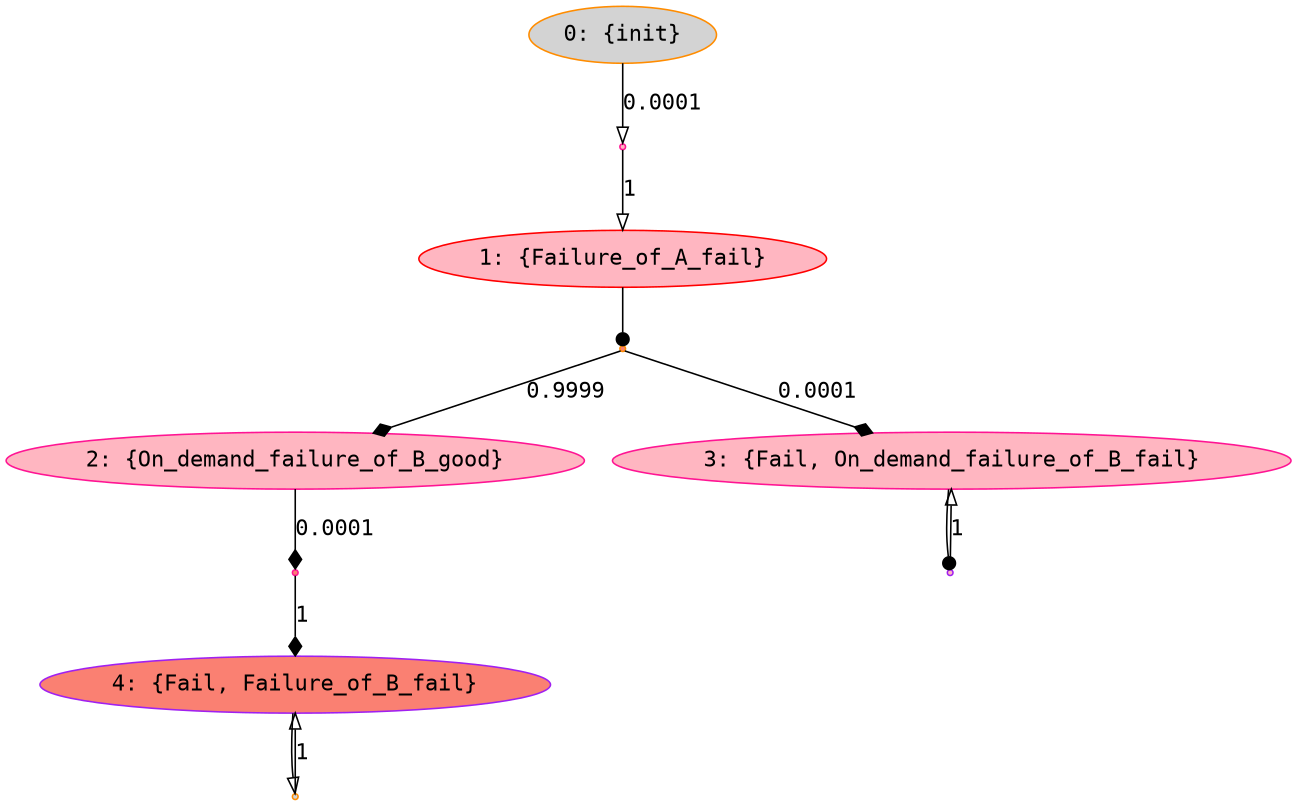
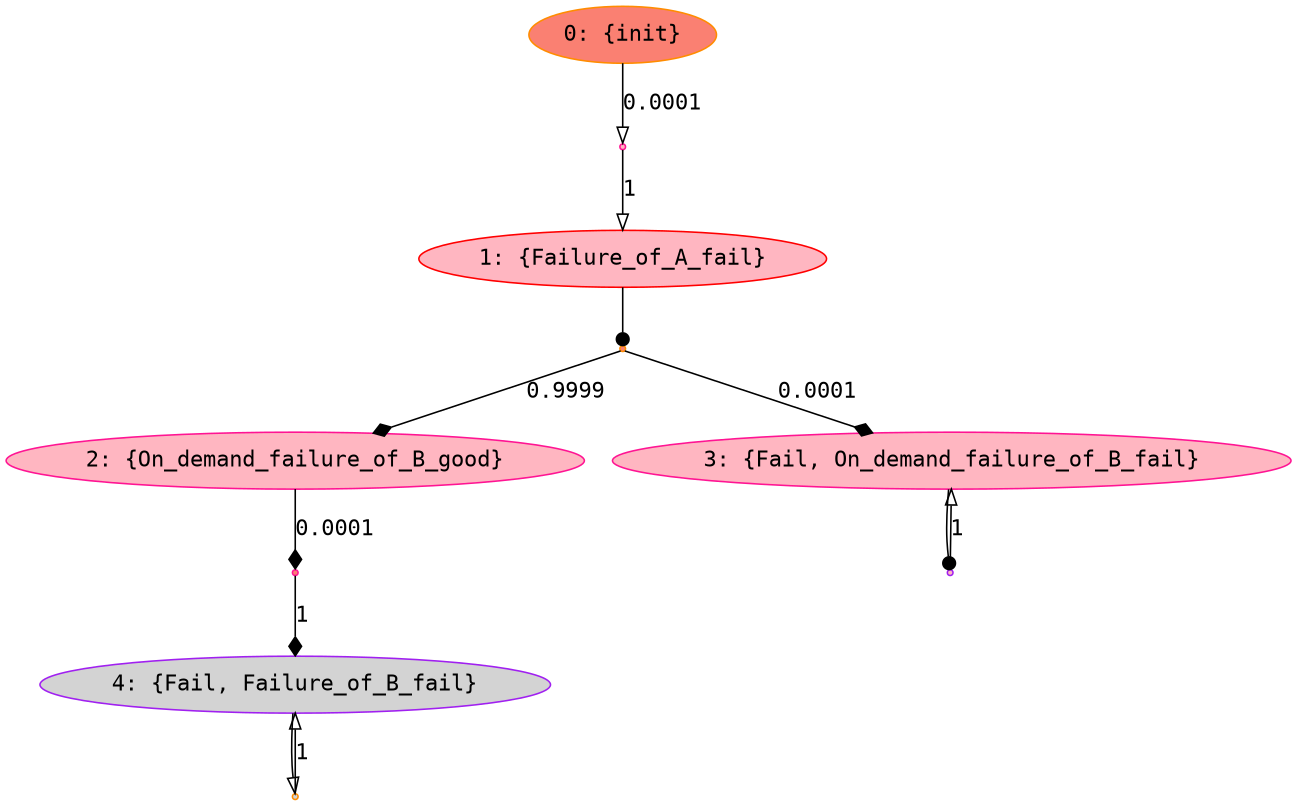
(623, 35) -> (623, 35)
(295, 685) -> (295, 685)
